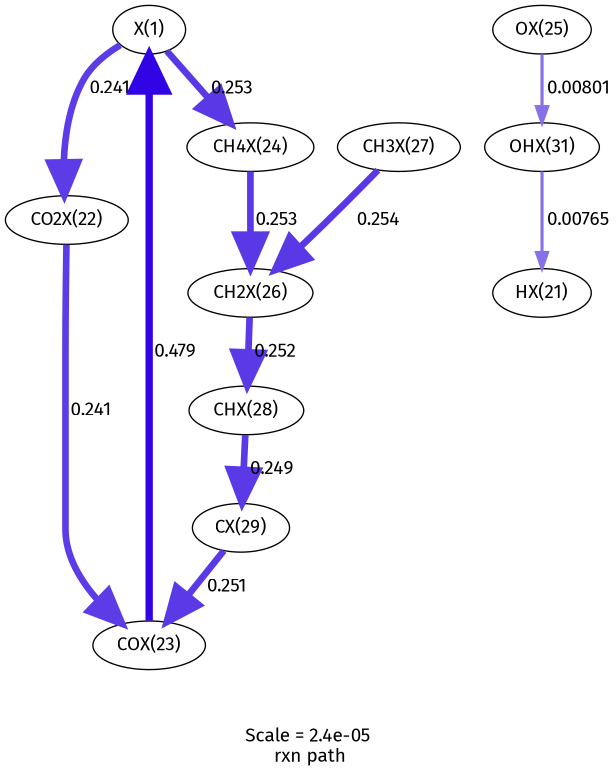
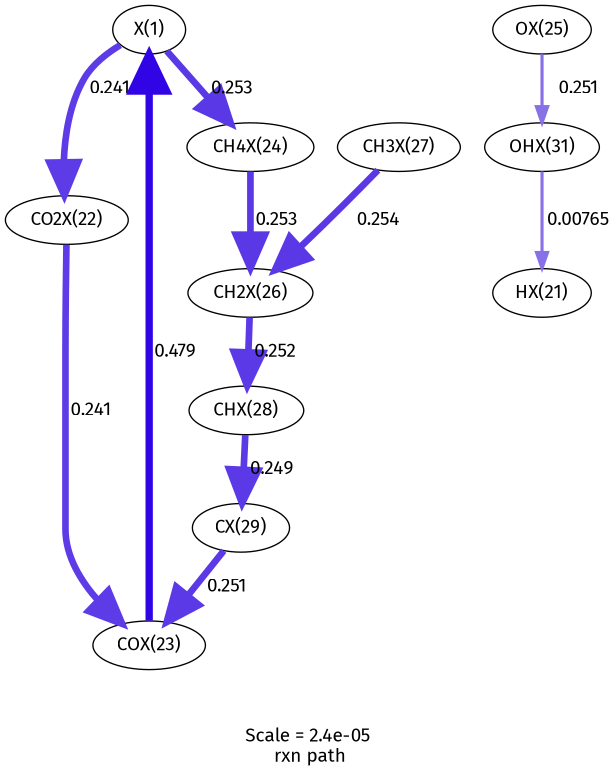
(576, 88) -> (576, 88)
